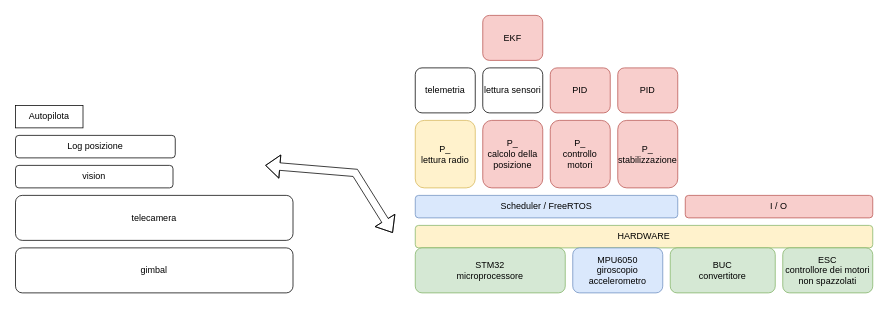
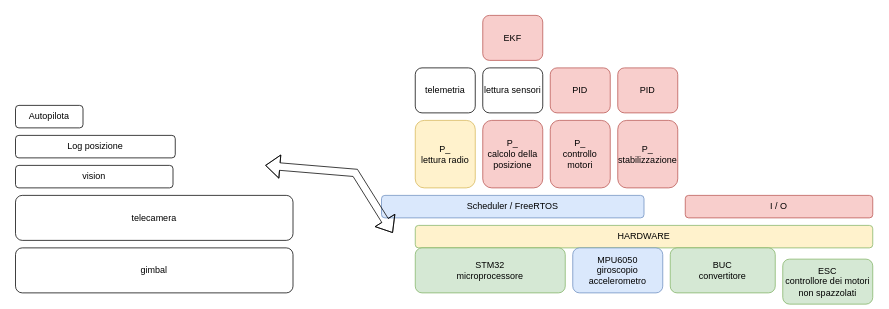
(49, 117) -> (49, 117)
(546, 207) -> (513, 207)
(828, 270) -> (828, 282)
